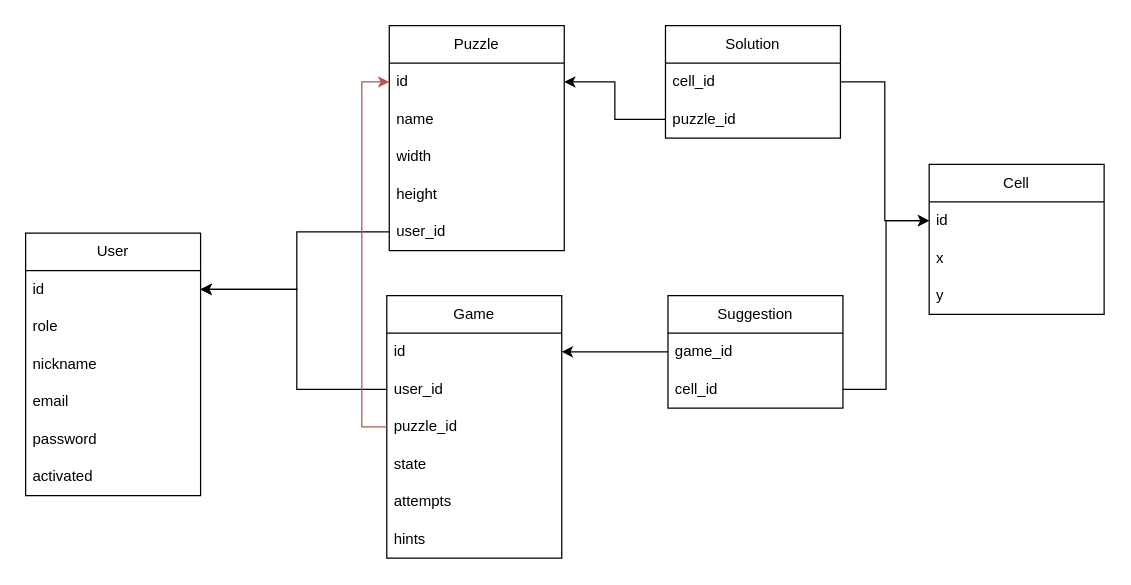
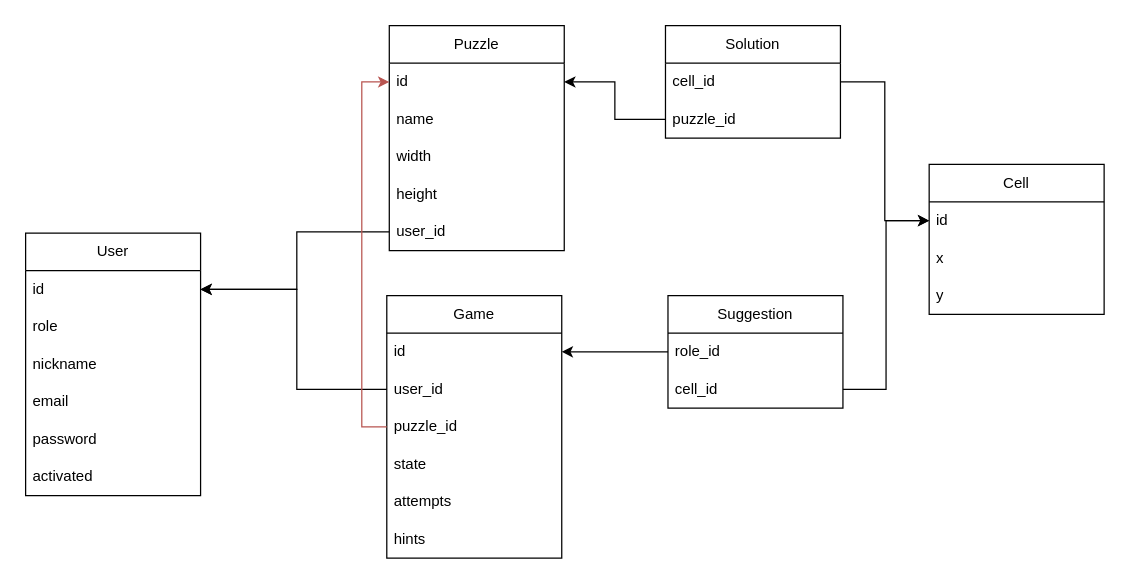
(703, 352) -> (701, 352)
